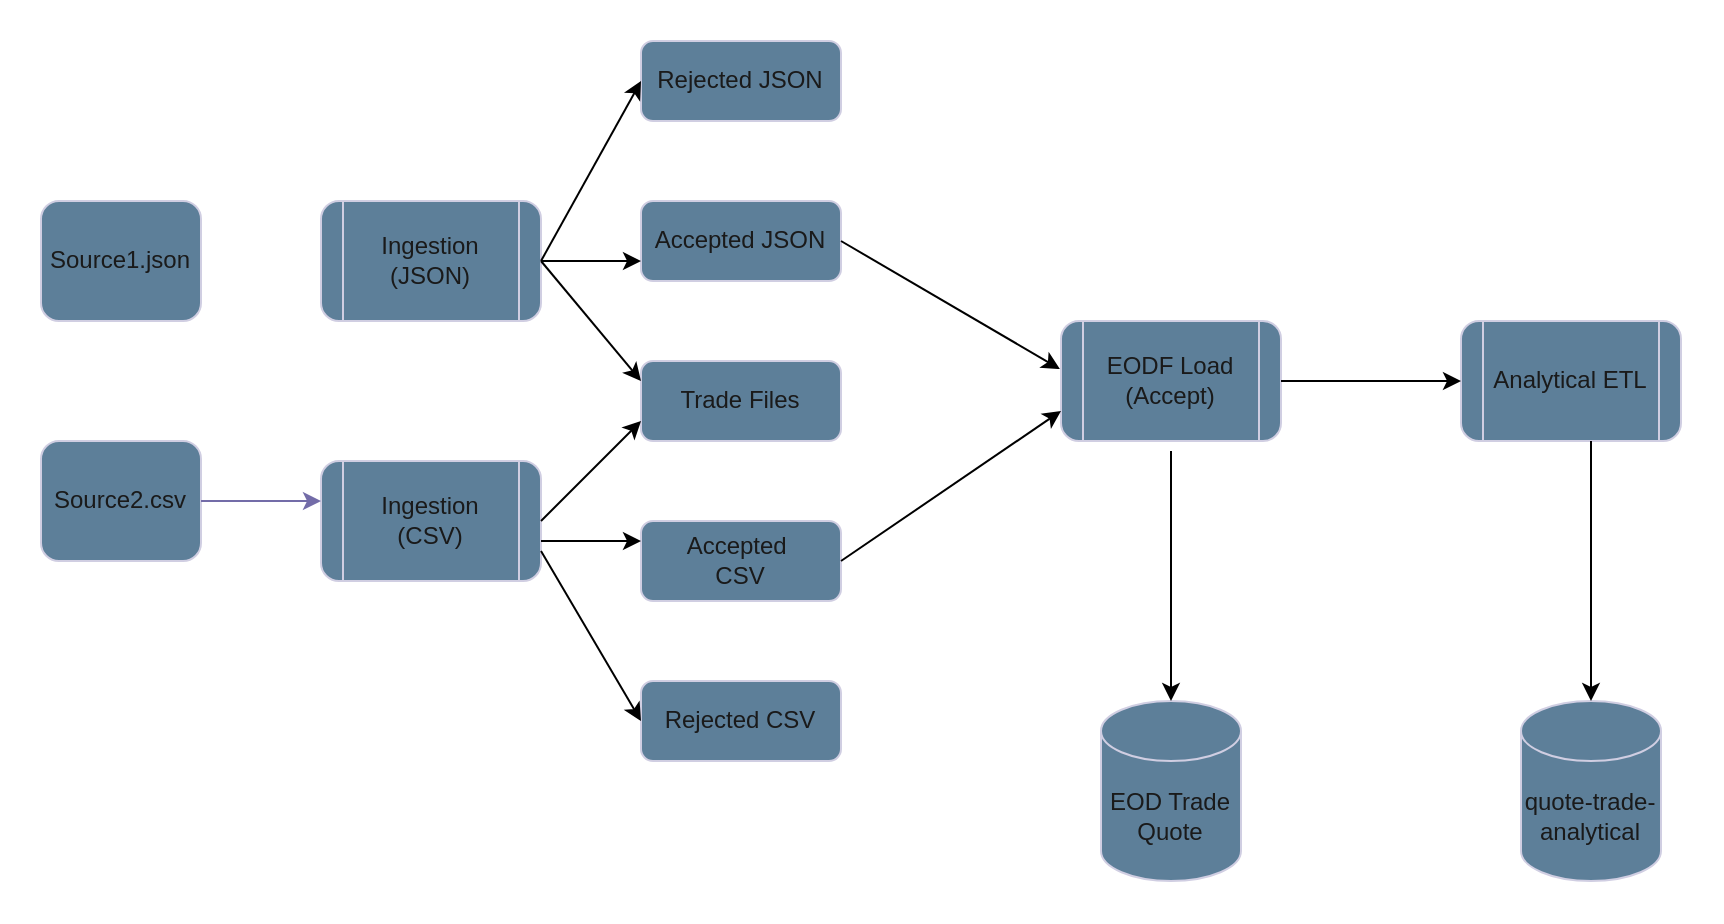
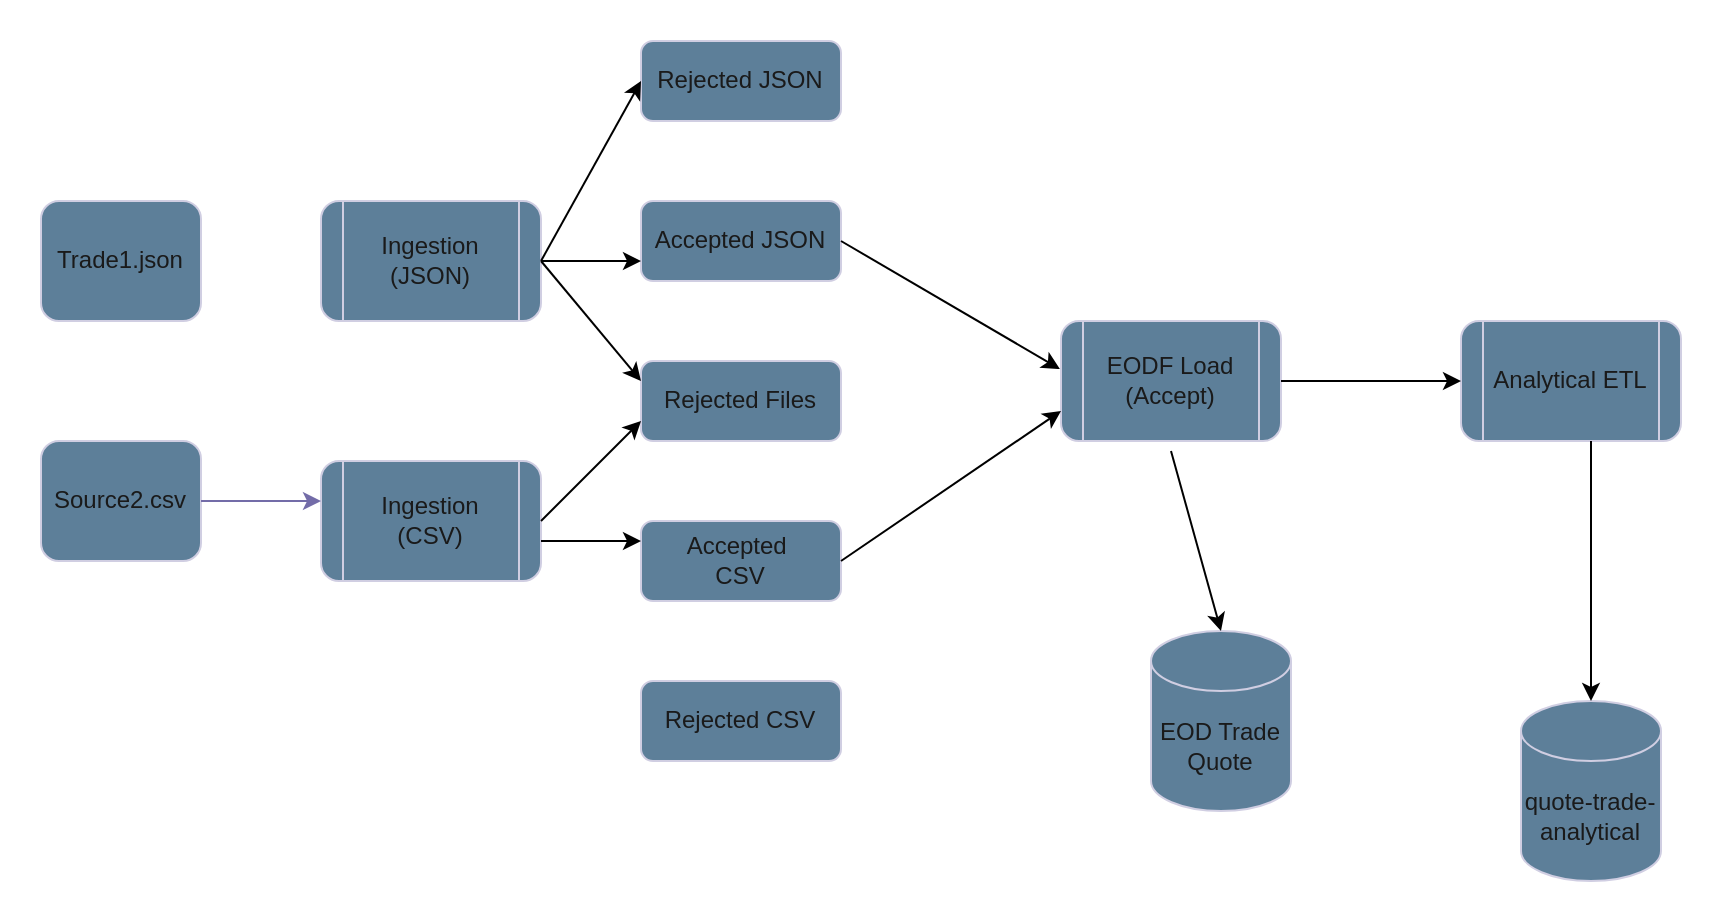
(121, 261) -> (121, 261)
(741, 401) -> (741, 401)
(588, 631) -> none
(1171, 791) -> (1221, 721)
